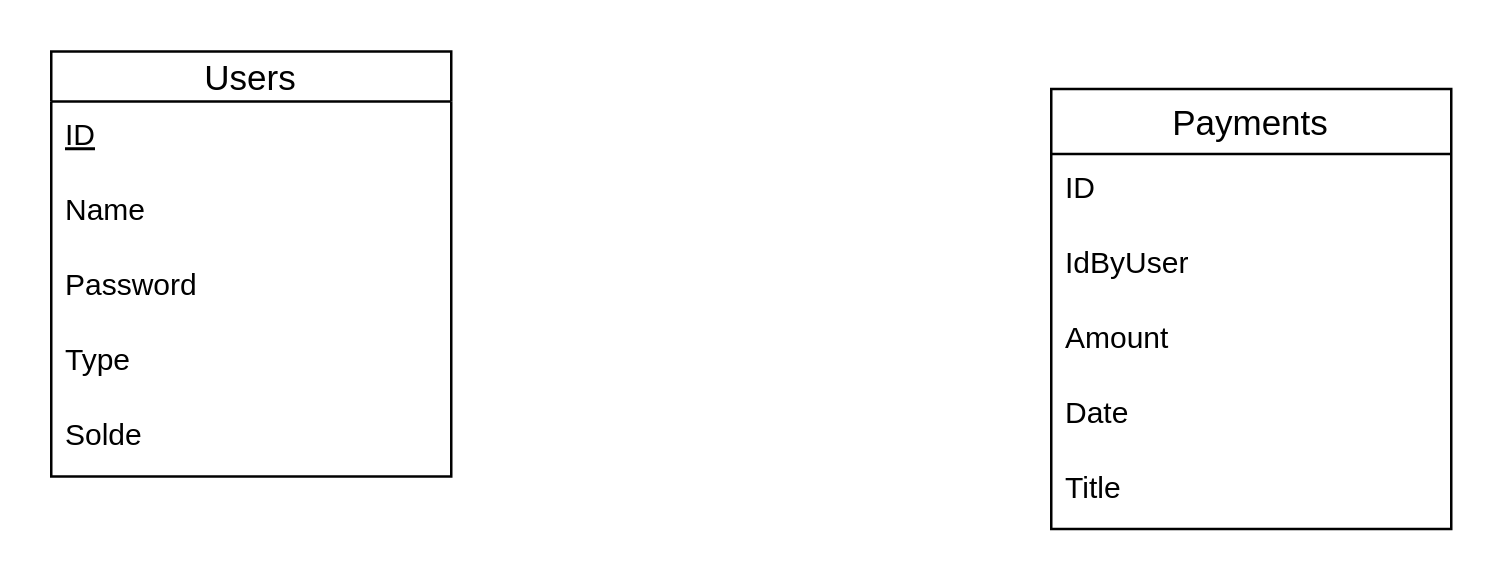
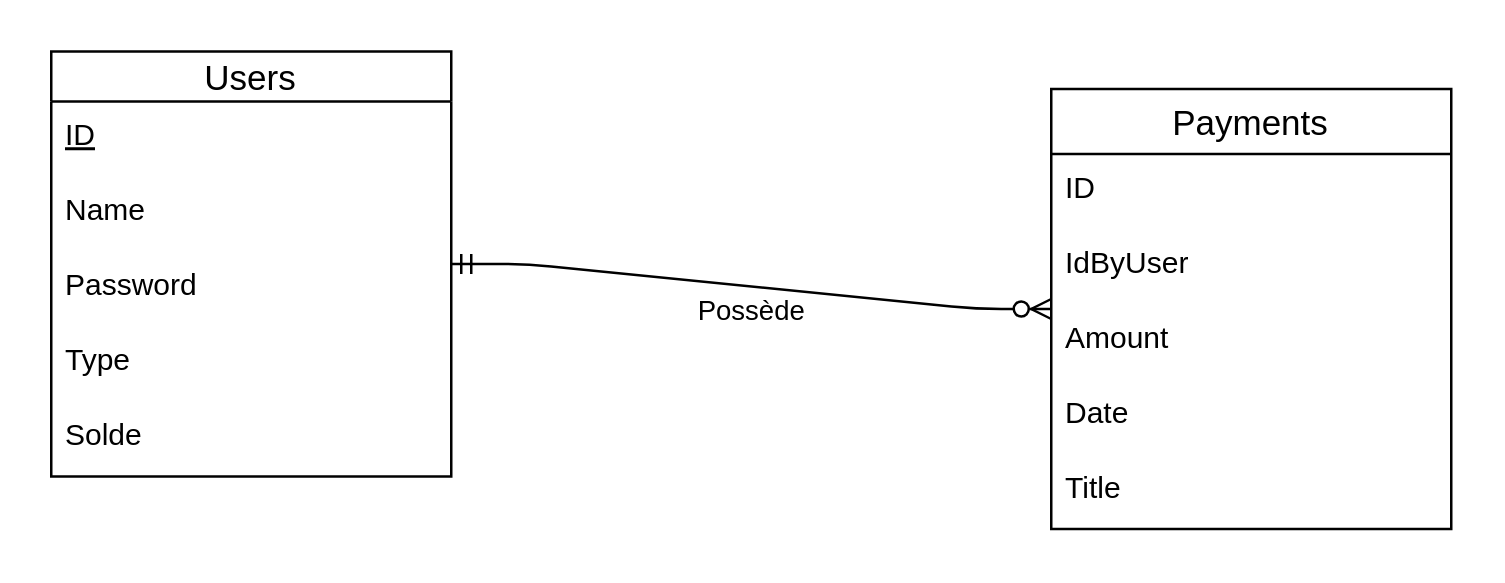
none -> (736, 285)
